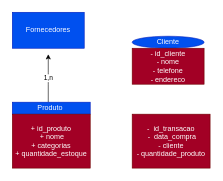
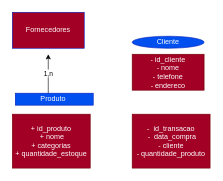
(48, 30) -> (48, 30)
(168, 66) -> (168, 72)
(51, 108) -> (54, 99)
